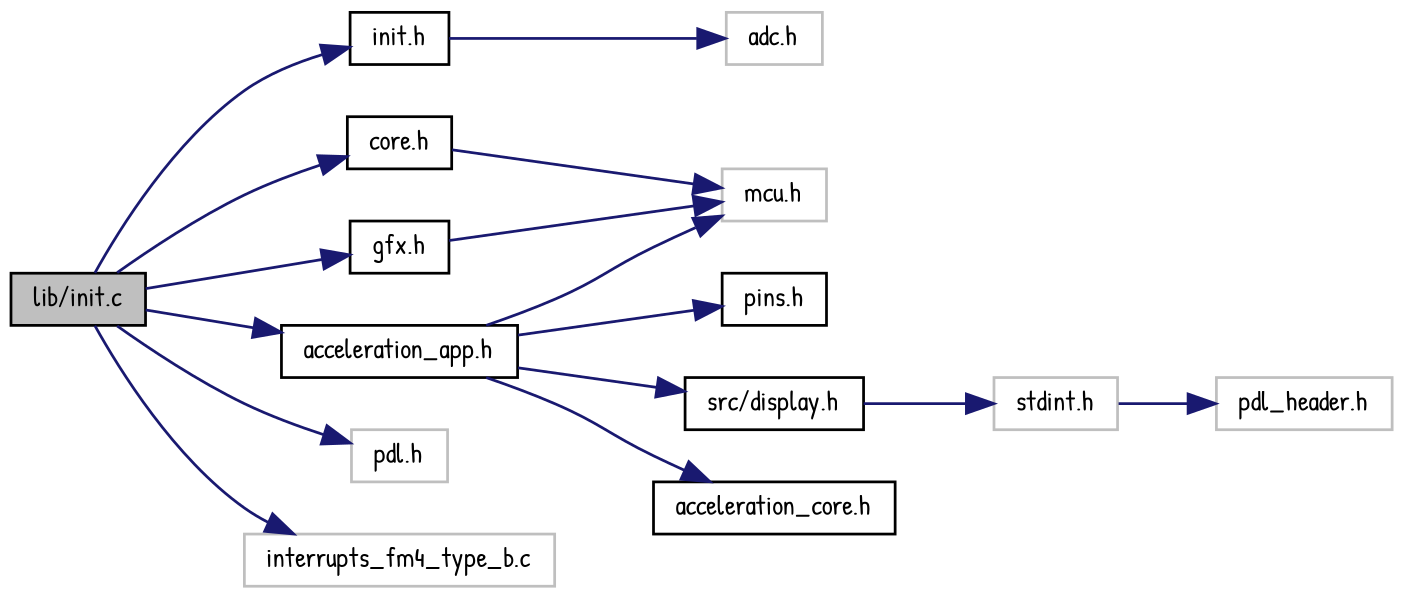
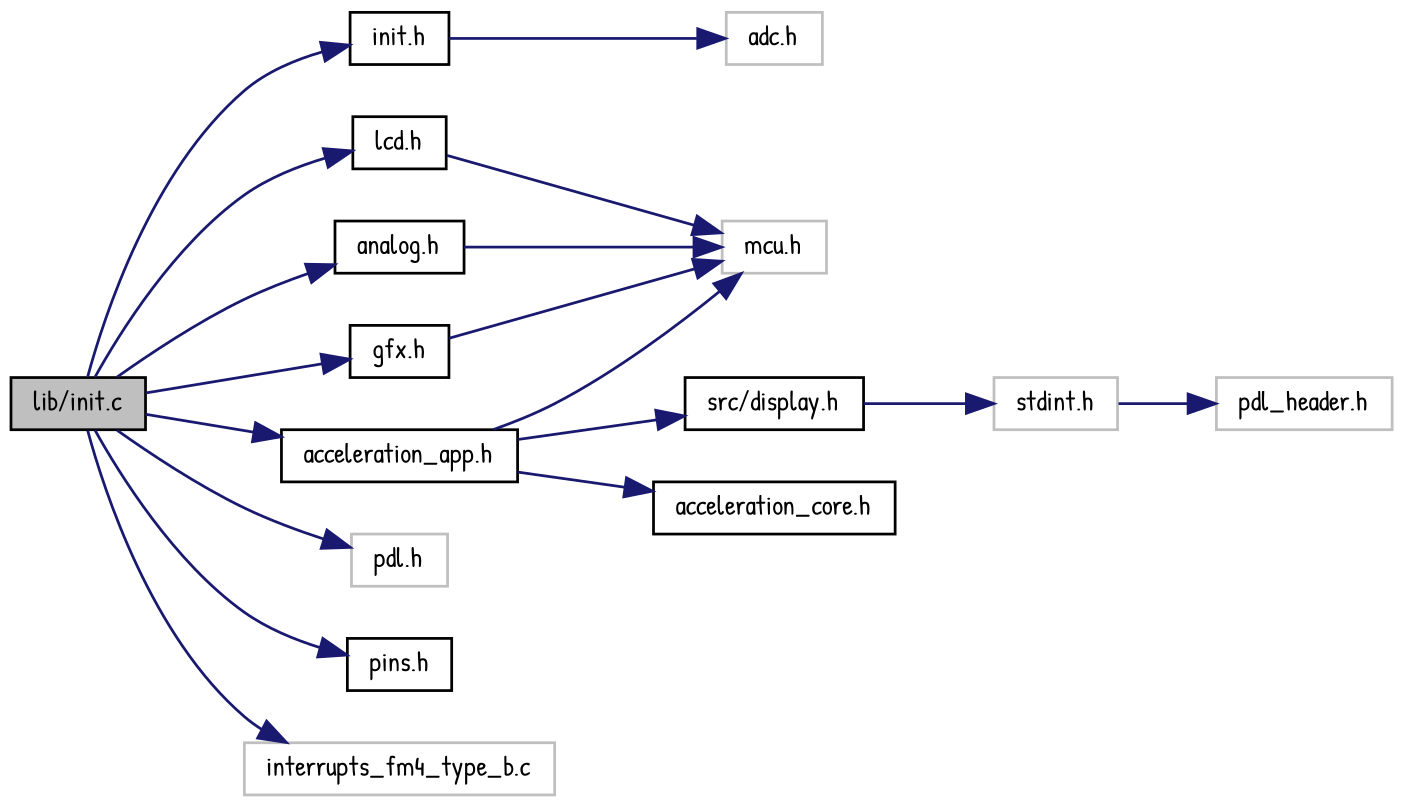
(400, 143) -> (400, 143)
none -> (400, 247)
(606, 323) -> (188, 561)
